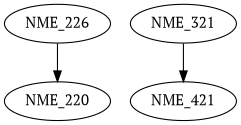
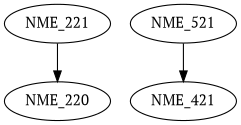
(57, 24) -> (57, 24)
(183, 24) -> (183, 24)
